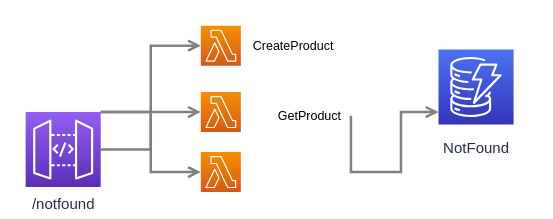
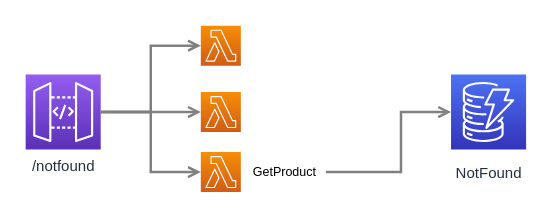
(294, 46) -> none
(476, 87) -> (488, 112)
(313, 116) -> (288, 172)
(63, 149) -> (63, 112)
